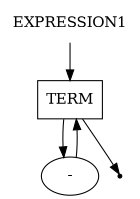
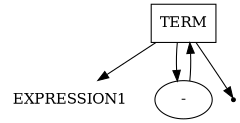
(70, 56) -> (131, 59)
